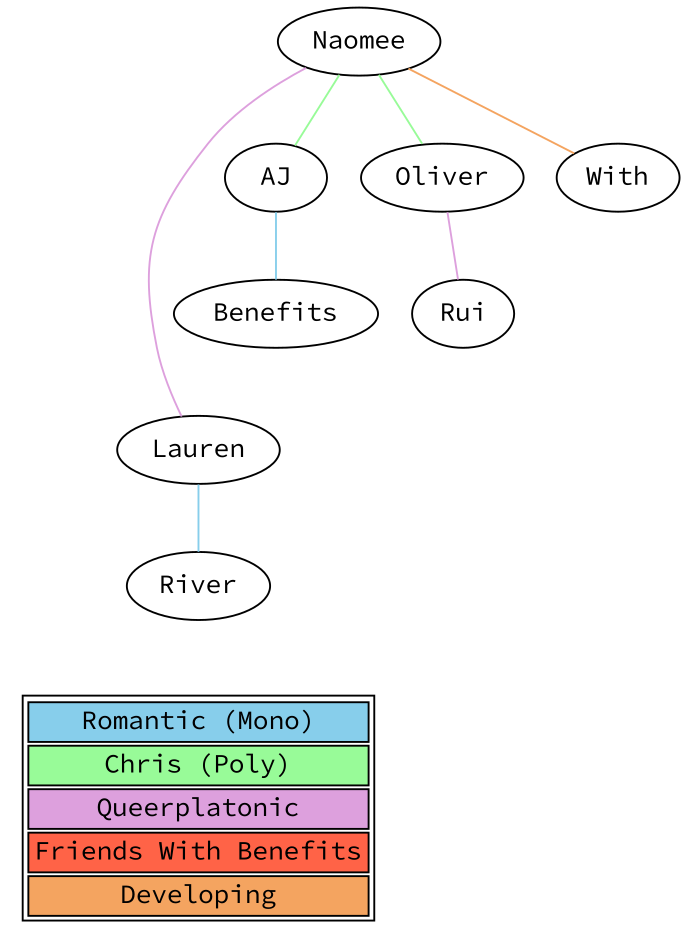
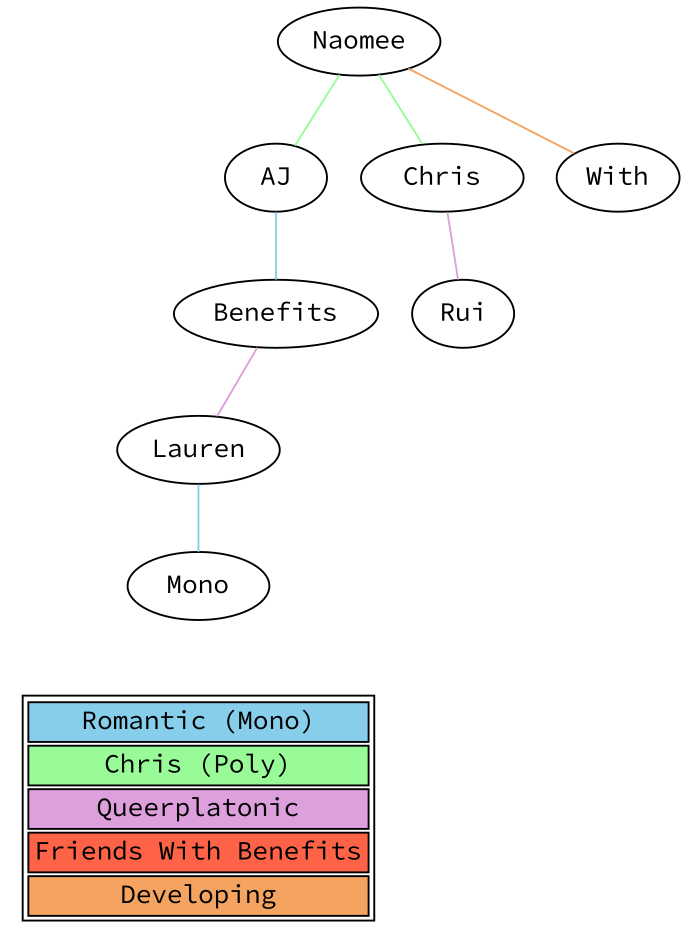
(442, 178) -> (442, 178)
(162, 214) -> (237, 382)
(198, 586) -> (198, 586)
